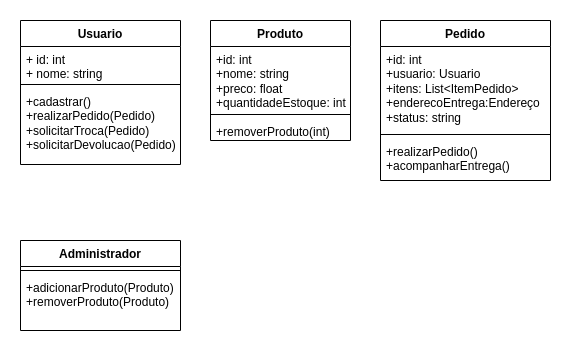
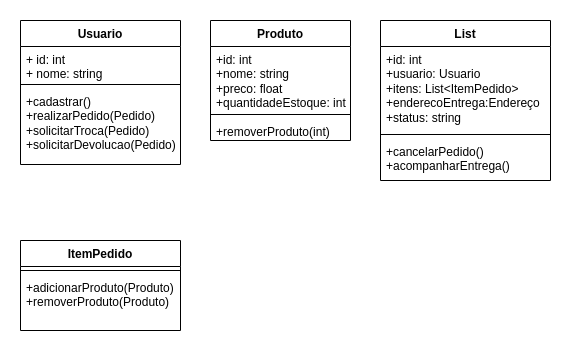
(466, 35) -> (466, 35)
(454, 160) -> (454, 160)
(101, 255) -> (101, 255)
